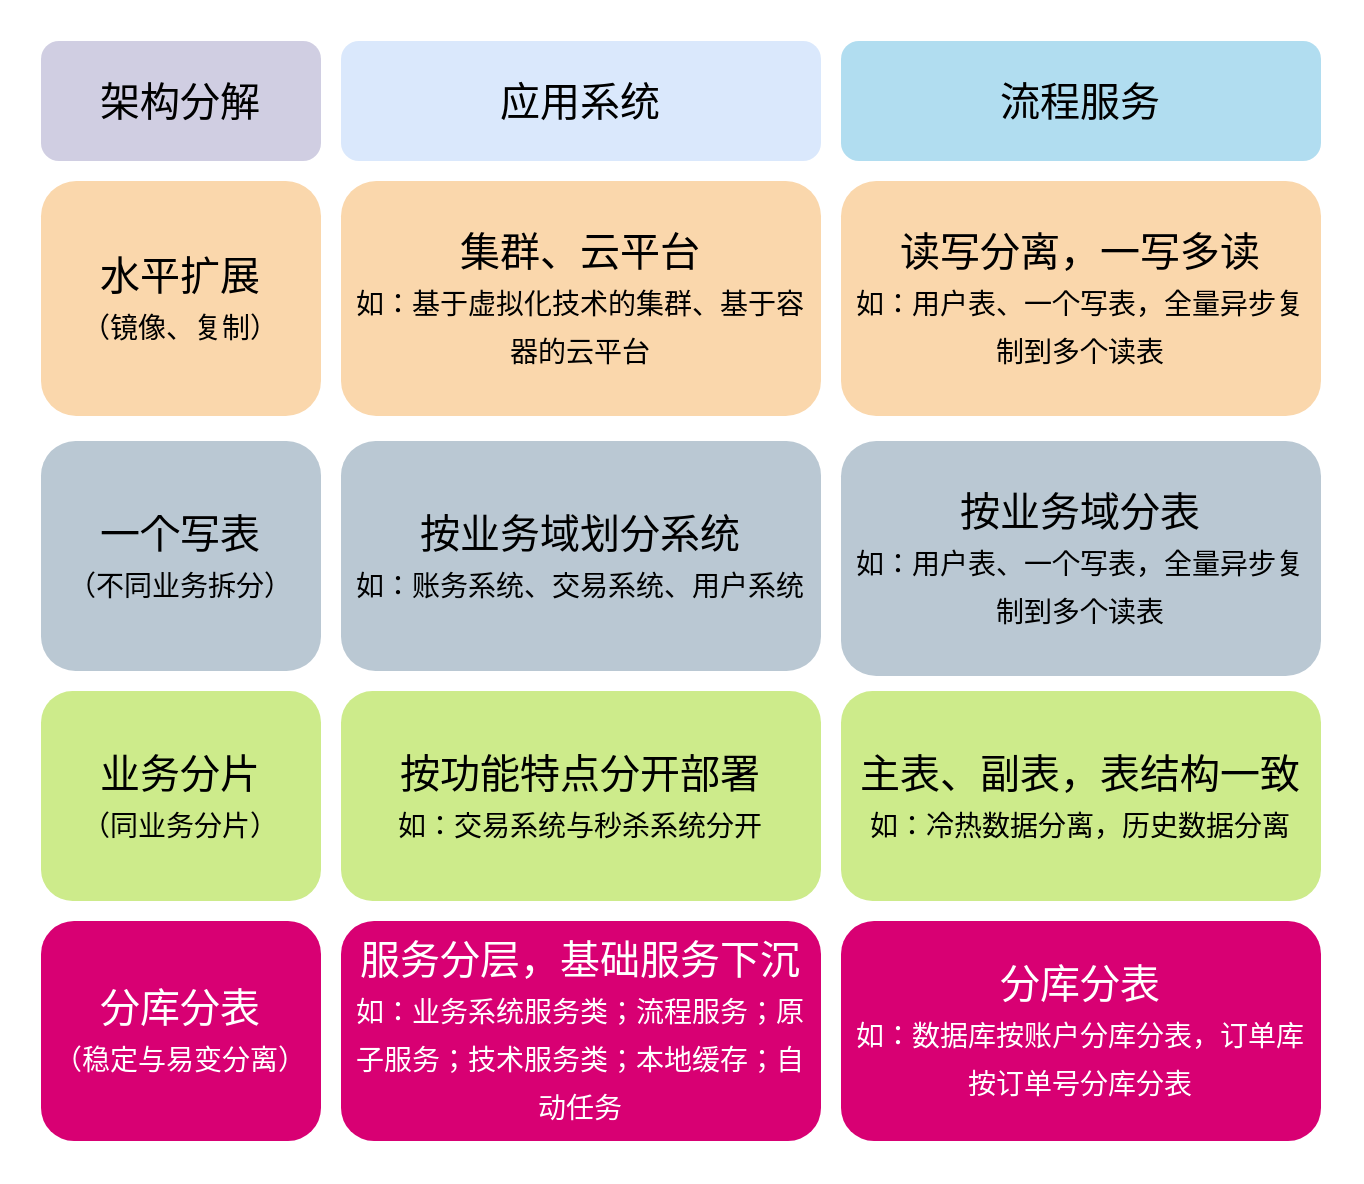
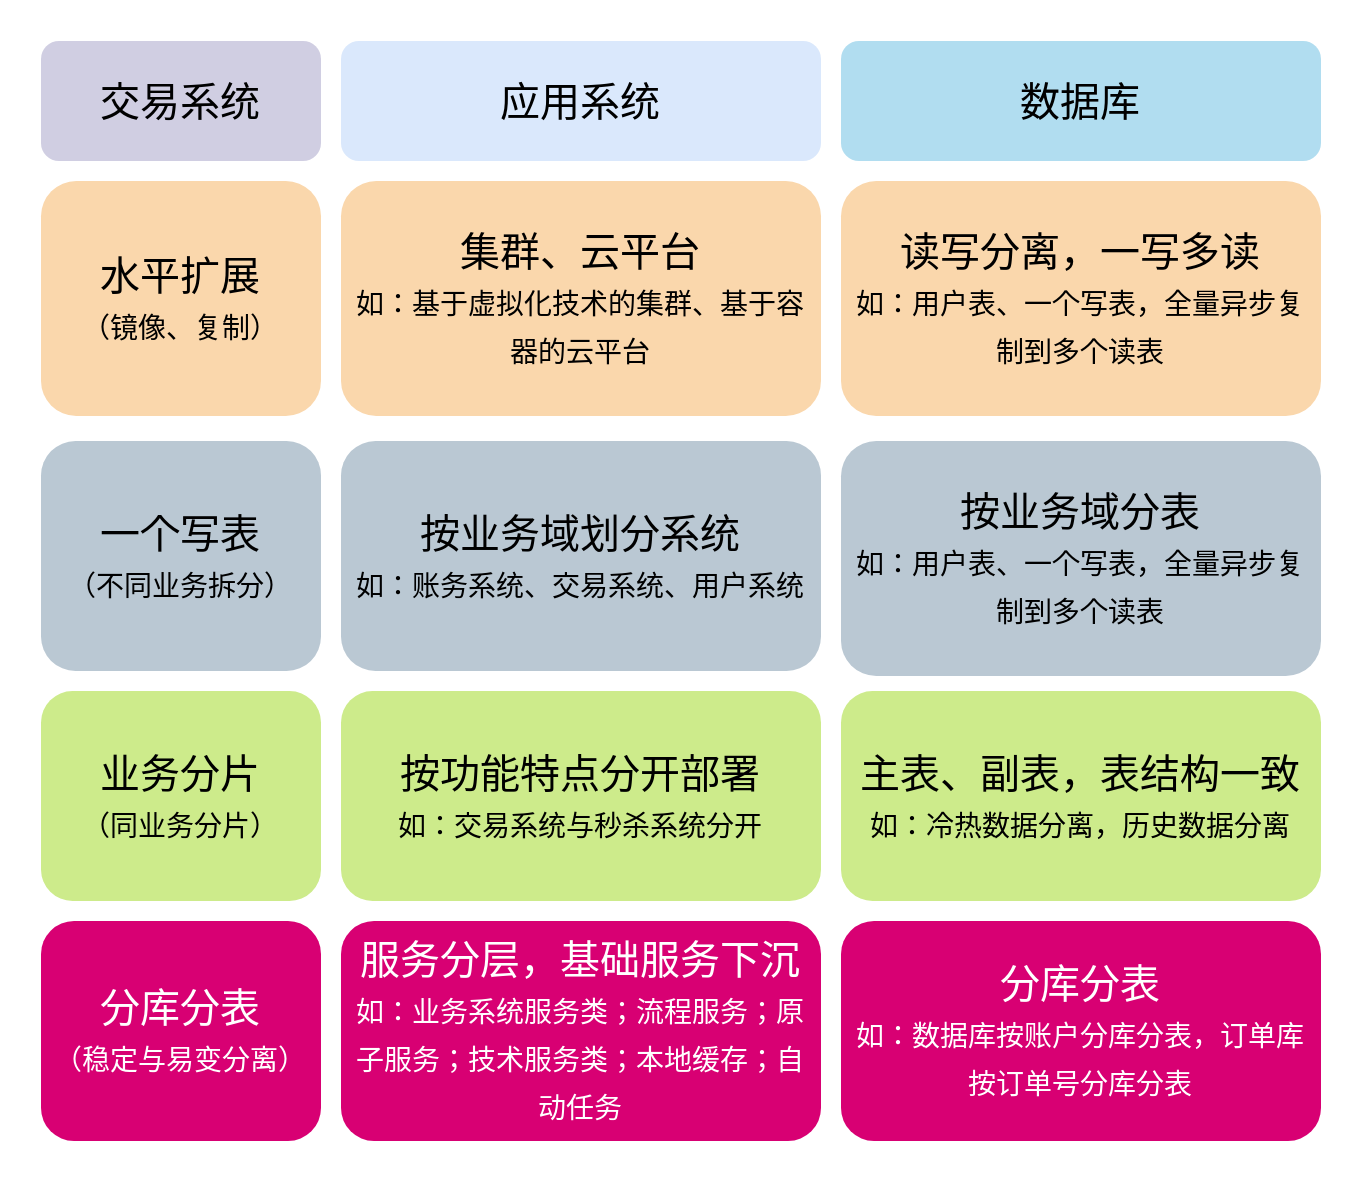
(181, 101) -> (181, 101)
(1081, 101) -> (1081, 101)
